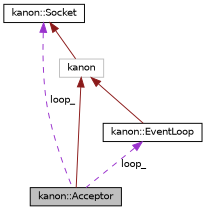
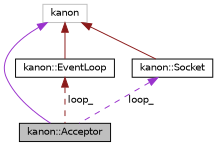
(66, 45) -> (123, 43)
(78, 137) -> (6, 77)
(110, 168) -> (65, 105)
